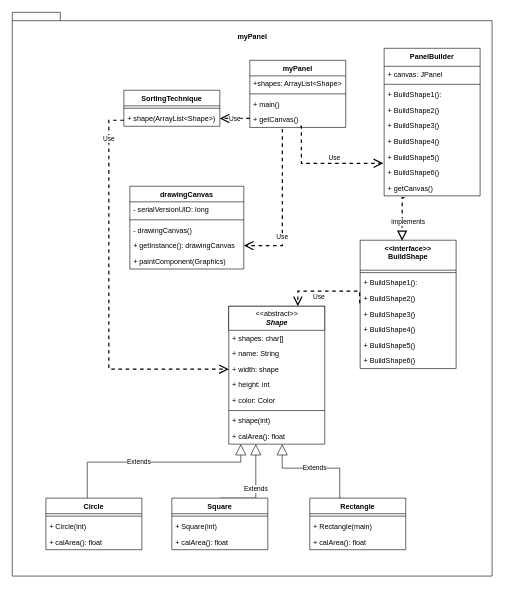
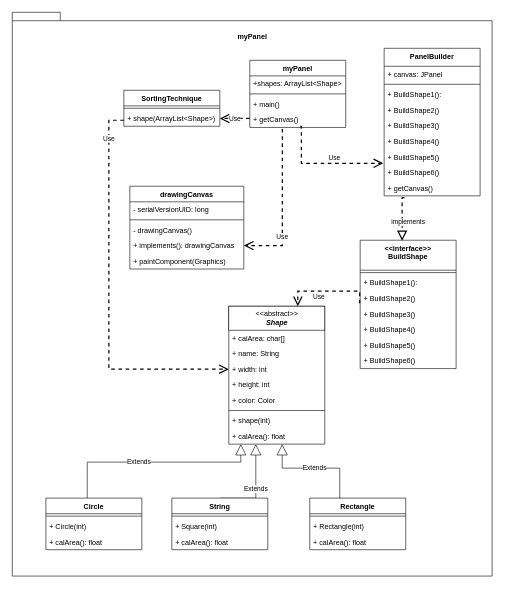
(190, 246) -> (186, 246)
(262, 338) -> (263, 338)
(257, 370) -> (252, 370)
(220, 506) -> (220, 506)
(345, 527) -> (343, 527)
